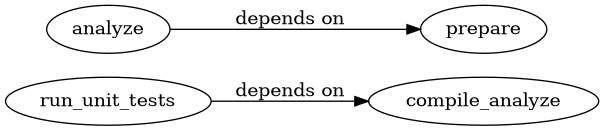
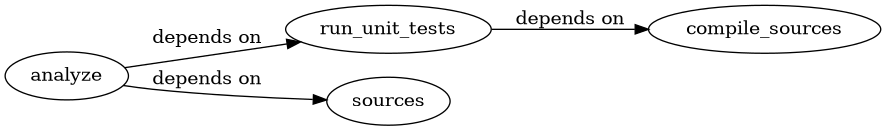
(484, 29) -> (388, 101)
none -> (206, 56)
(484, 101) -> (765, 29)
